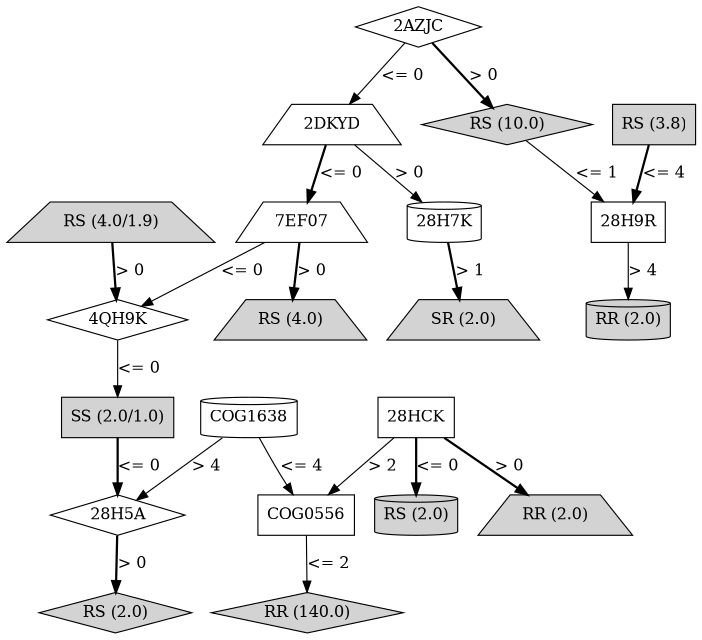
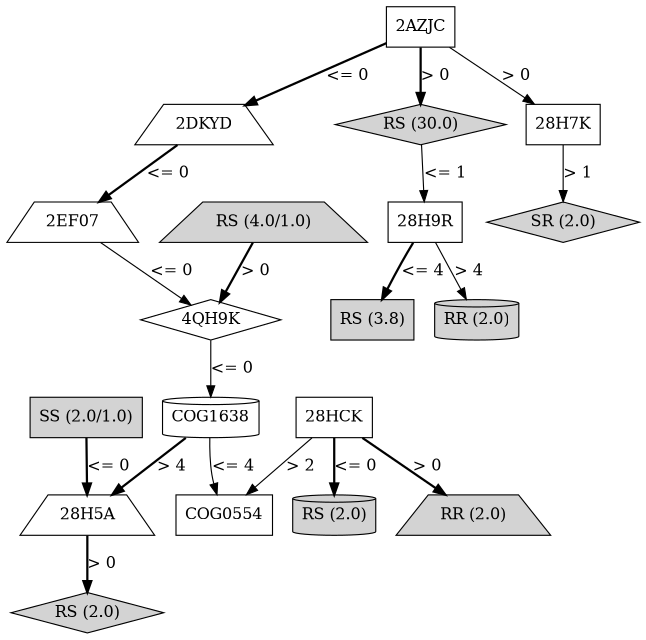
(418, 27) -> (421, 27)
(381, 69) -> (321, 72)
(507, 125) -> (421, 125)
(643, 168) -> (400, 266)
(384, 170) -> (487, 73)
(111, 222) -> (264, 222)
(302, 222) -> (73, 222)
(444, 222) -> (563, 125)
(453, 265) -> (563, 168)
(290, 320) -> none
(463, 320) -> (563, 222)
(118, 363) -> (211, 363)
(184, 466) -> (154, 463)
(118, 515) -> (87, 515)
(306, 515) -> (224, 515)
(307, 613) -> none
